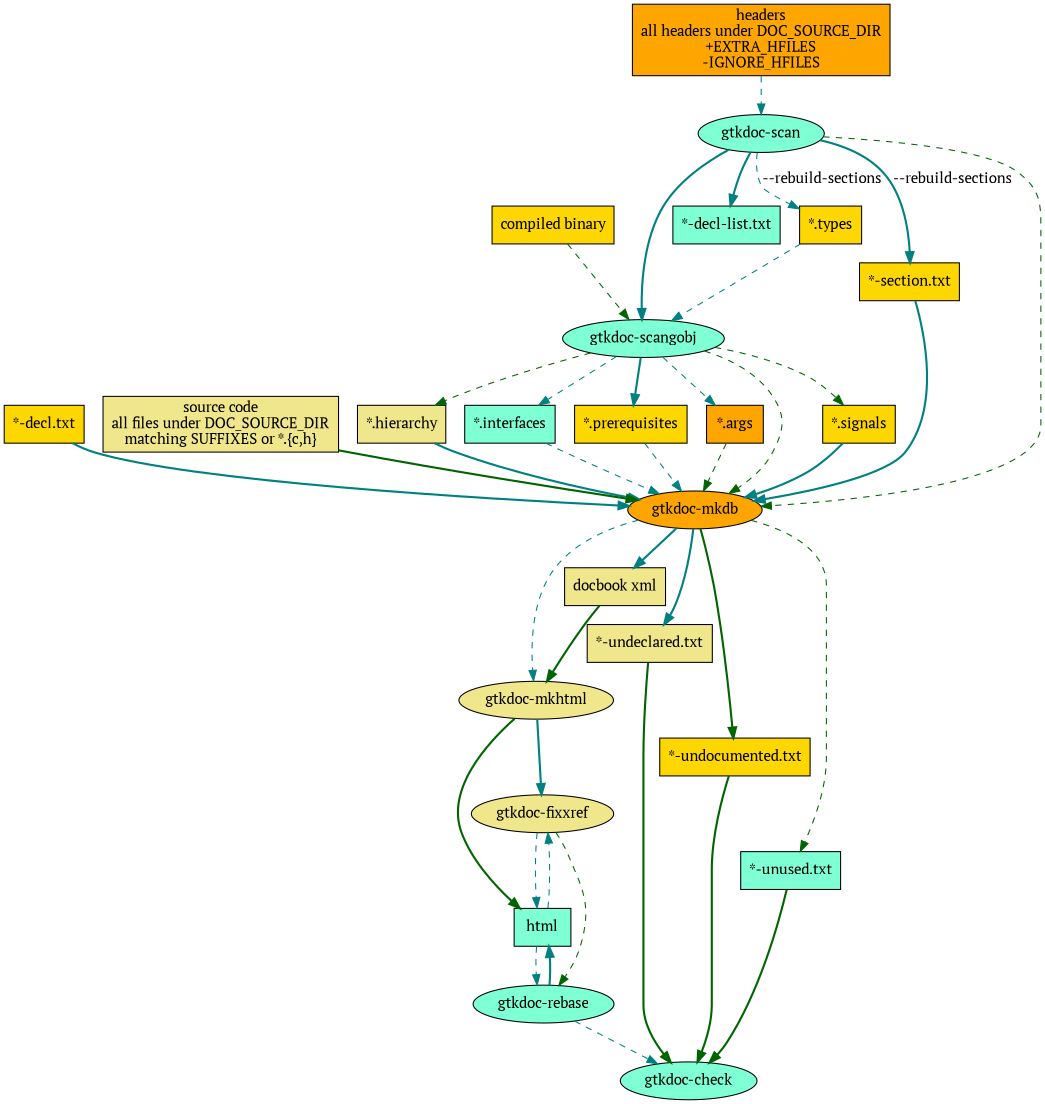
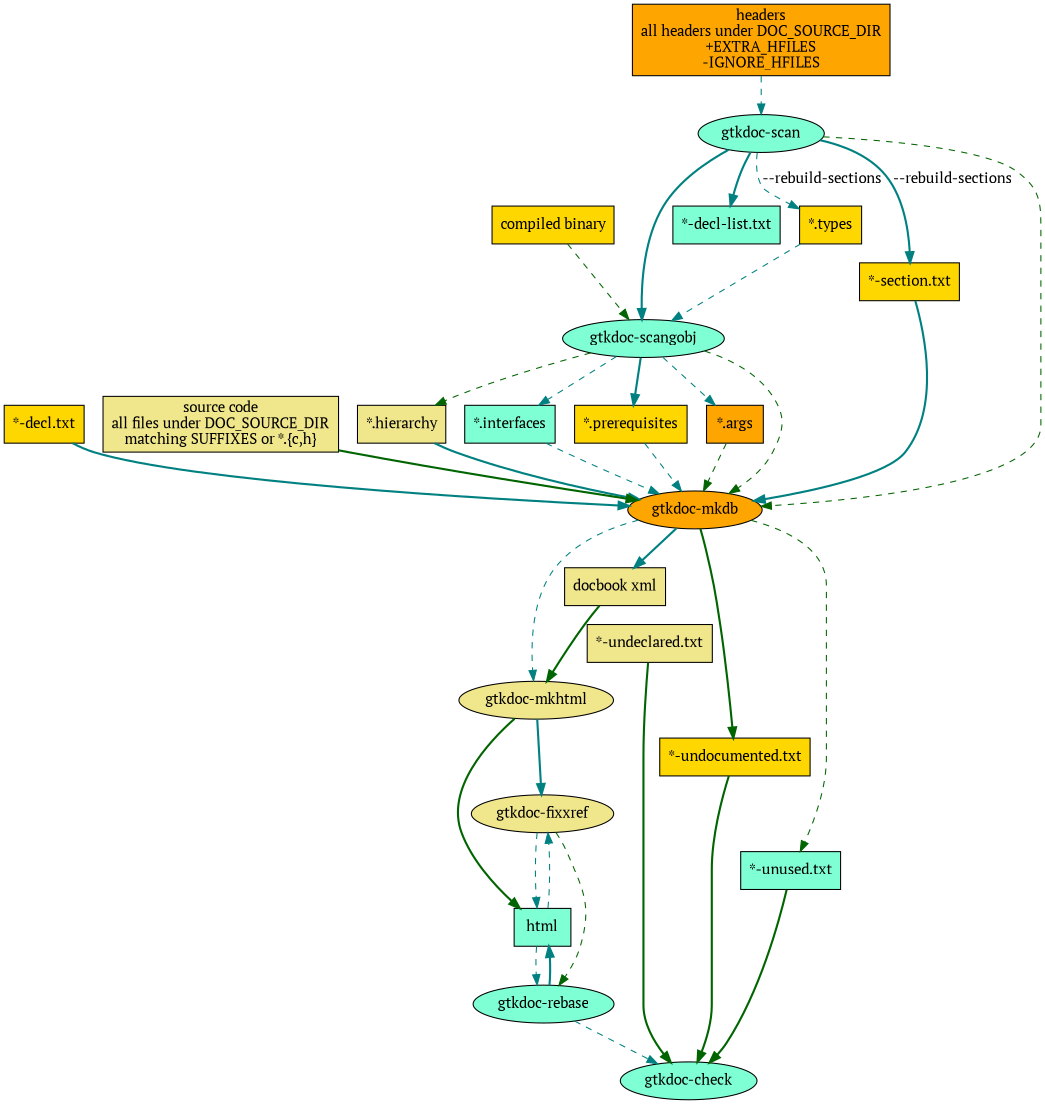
(859, 424) -> none
(685, 573) -> none
